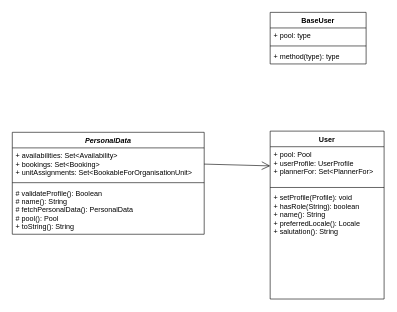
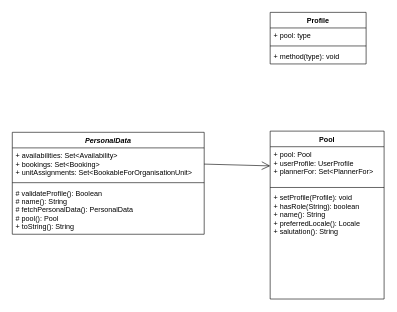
(318, 20) -> (318, 20)
(311, 56) -> (310, 56)
(327, 139) -> (327, 139)
